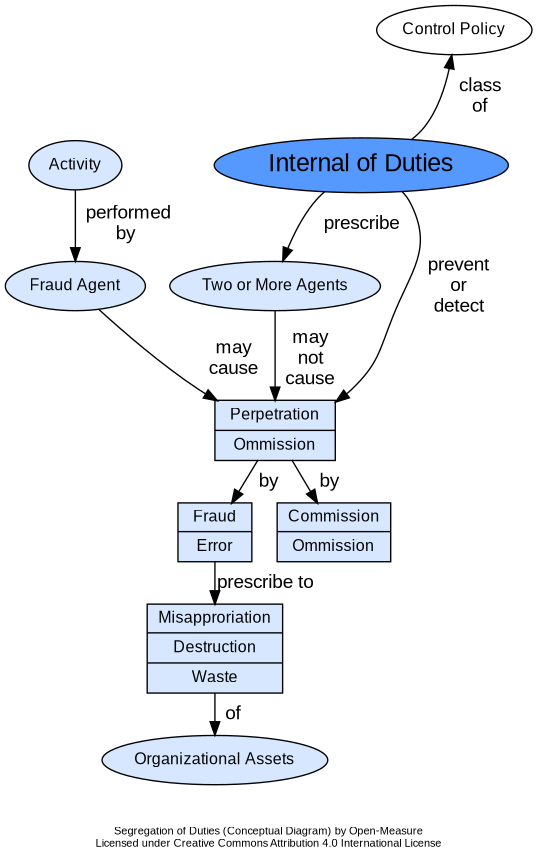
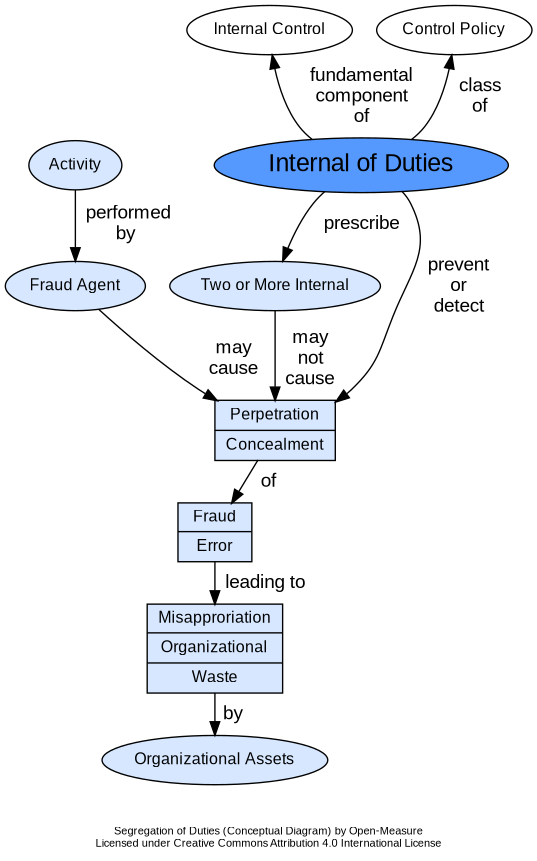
none -> (270, 30)
(275, 286) -> (275, 286)
(275, 445) -> (275, 445)
(269, 482) -> (269, 482)
(334, 532) -> none
(266, 583) -> (266, 583)
(215, 647) -> (215, 647)
(233, 714) -> (233, 714)
